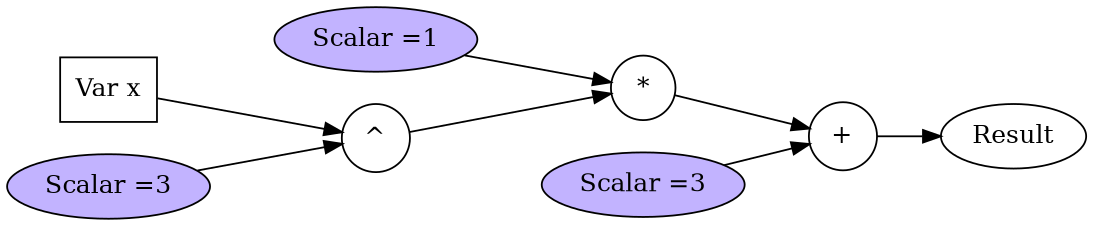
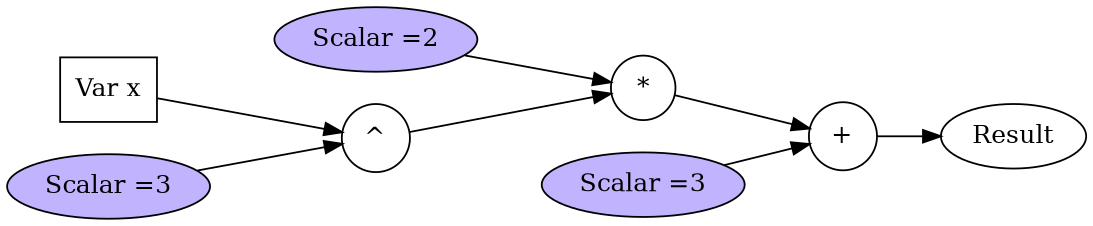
(376, 39) -> (376, 39)
